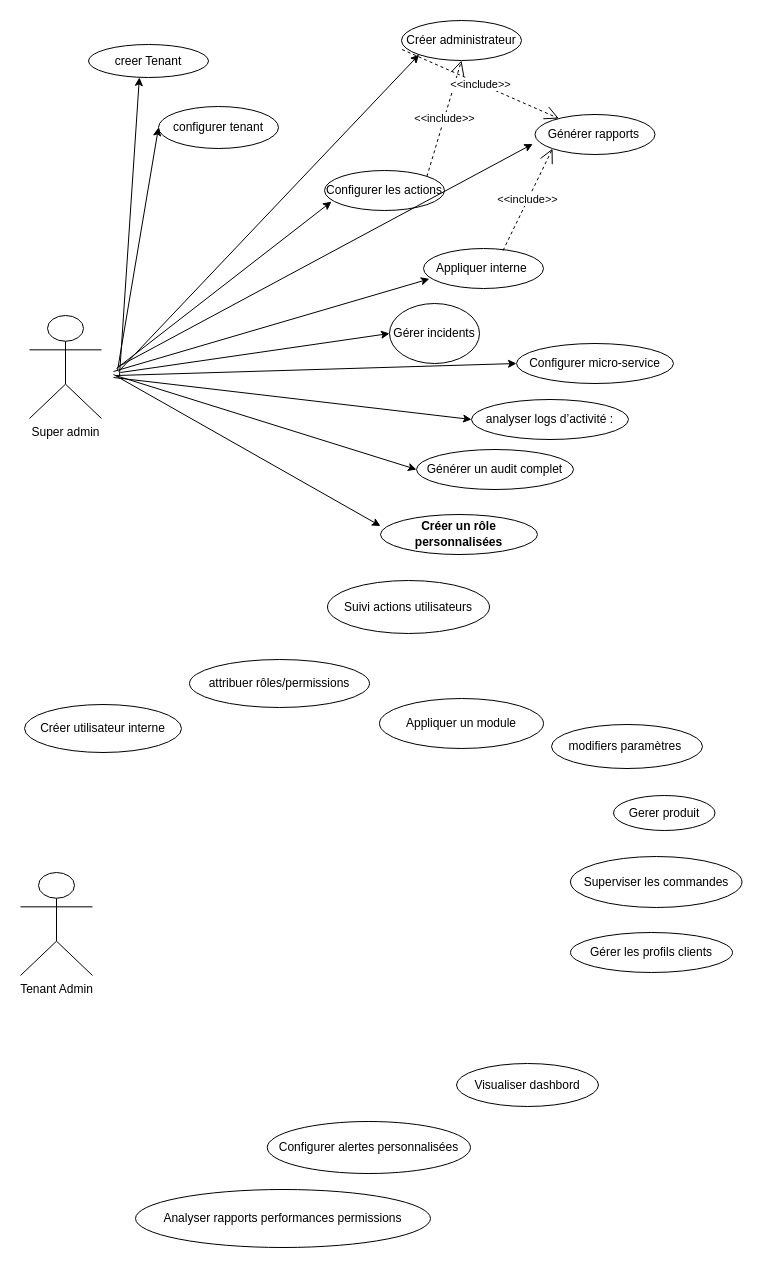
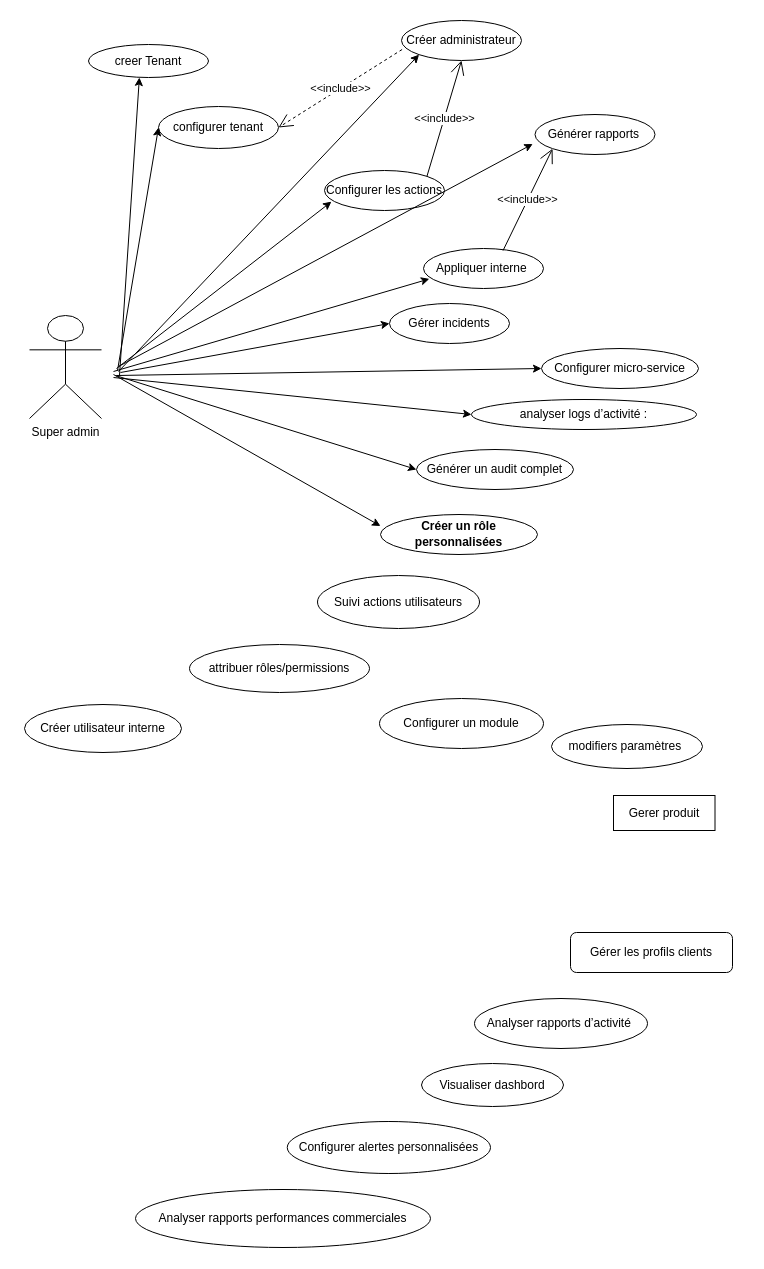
(479, 83) -> (342, 88)
(435, 149) -> (435, 149)
(514, 227) -> (514, 227)
(435, 334) -> (450, 324)
(595, 364) -> (620, 369)
(550, 420) -> (584, 415)
(409, 607) -> (399, 602)
(280, 684) -> (280, 669)
(462, 724) -> (462, 724)
(664, 813) -> (664, 813)
(656, 882) -> none
(57, 924) -> none
(652, 953) -> (652, 953)
none -> (561, 1024)
(528, 1085) -> (493, 1085)
(369, 1148) -> (389, 1148)
(283, 1219) -> (283, 1219)
